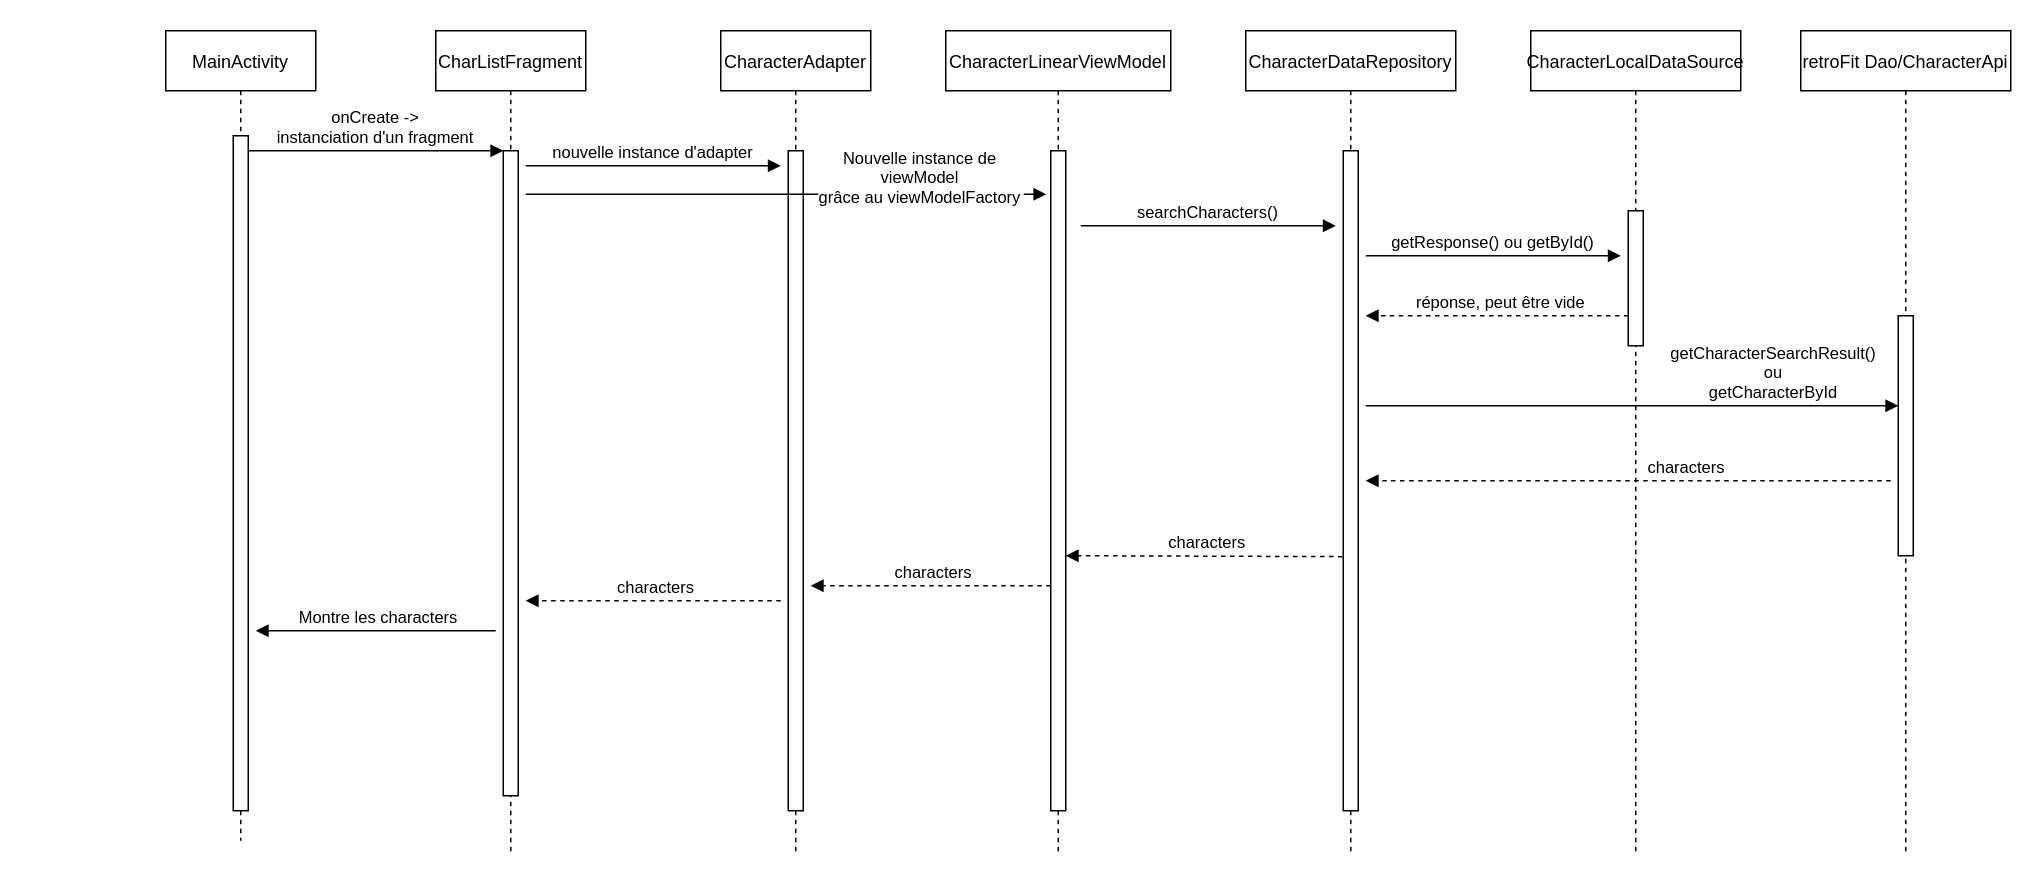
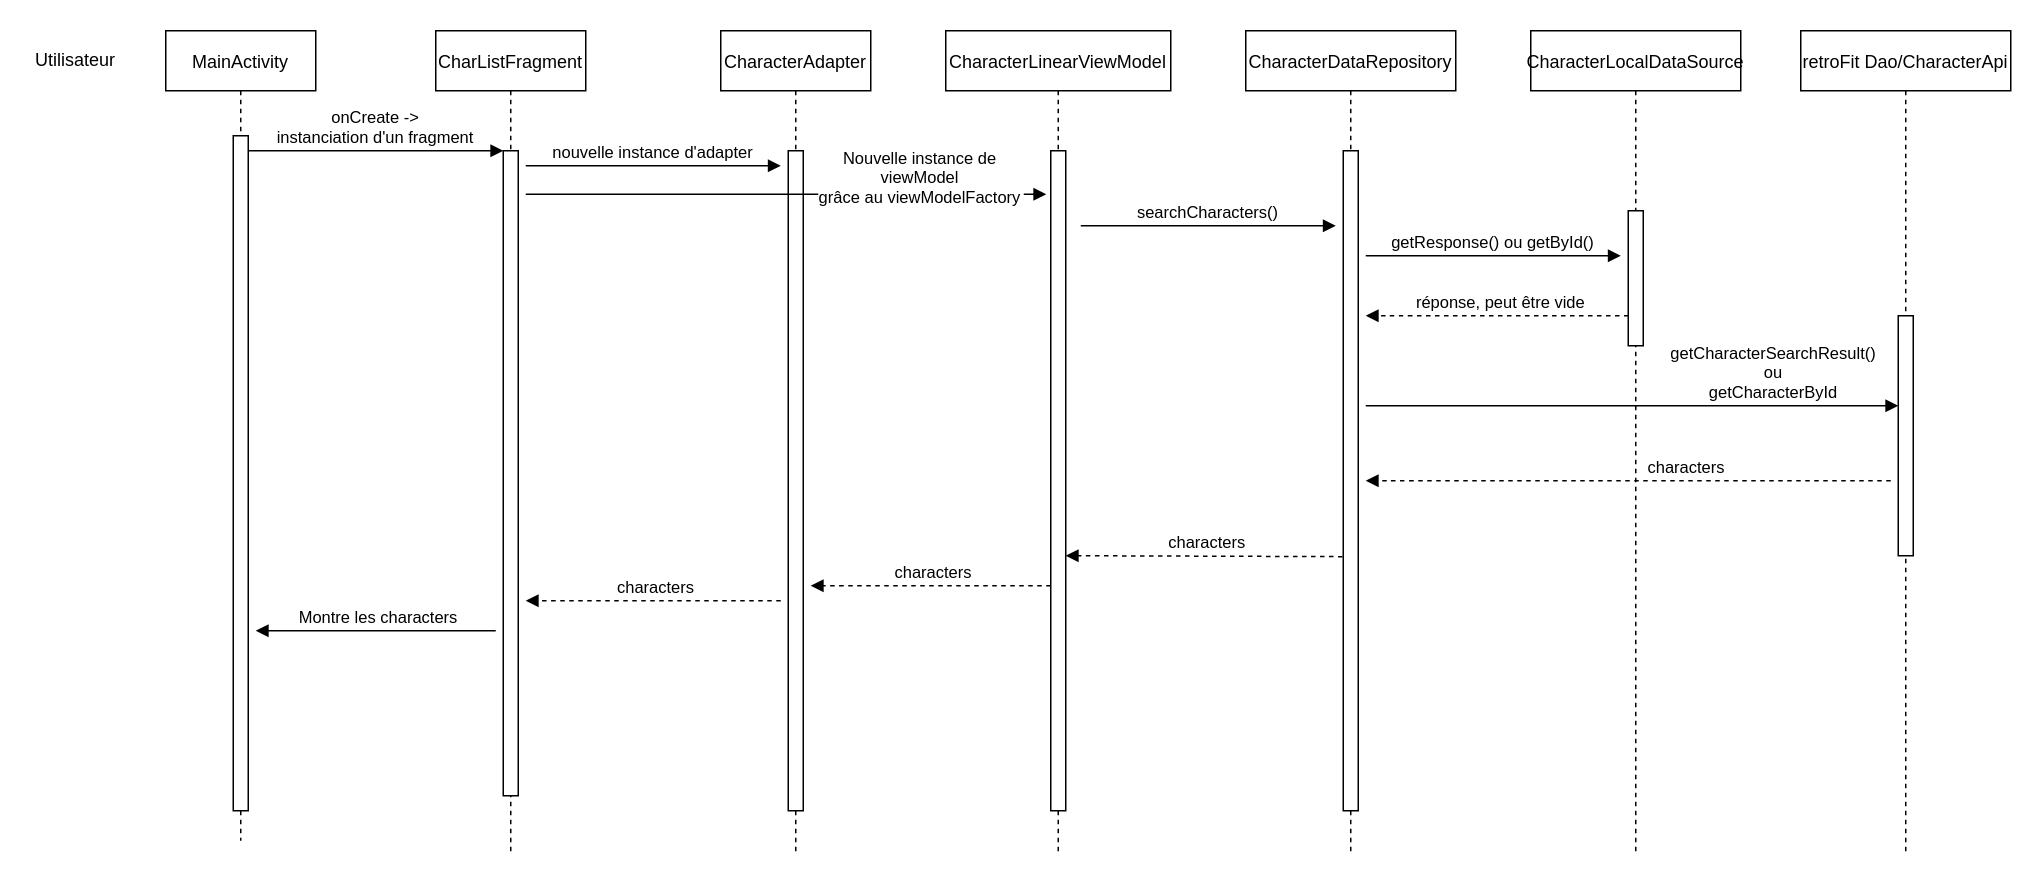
none -> (76, 61)
